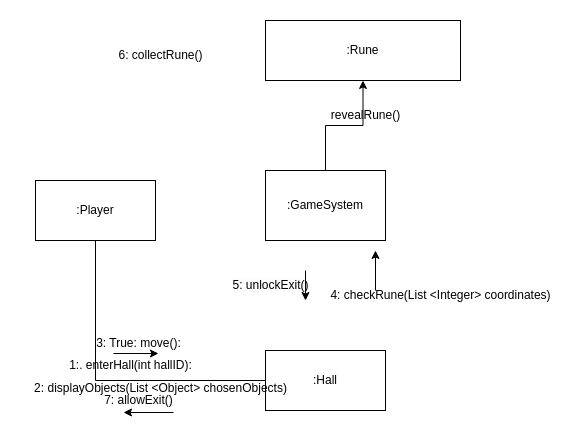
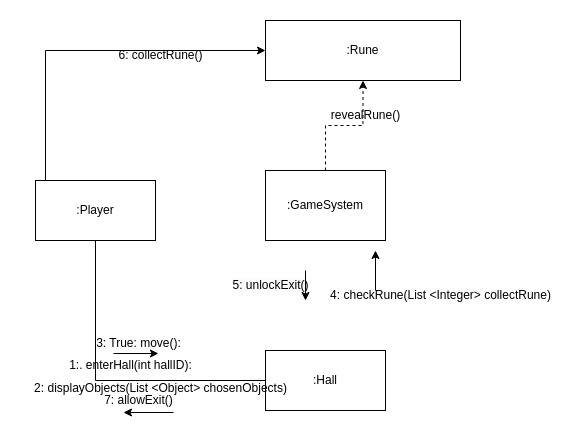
none -> (87, 51)
(342, 126) -> (342, 126)
(441, 296) -> (441, 296)
